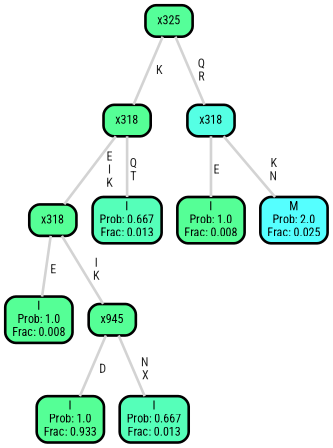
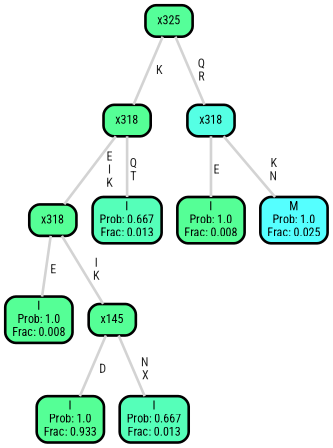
(294, 220) -> (294, 220)
(112, 320) -> (112, 320)
